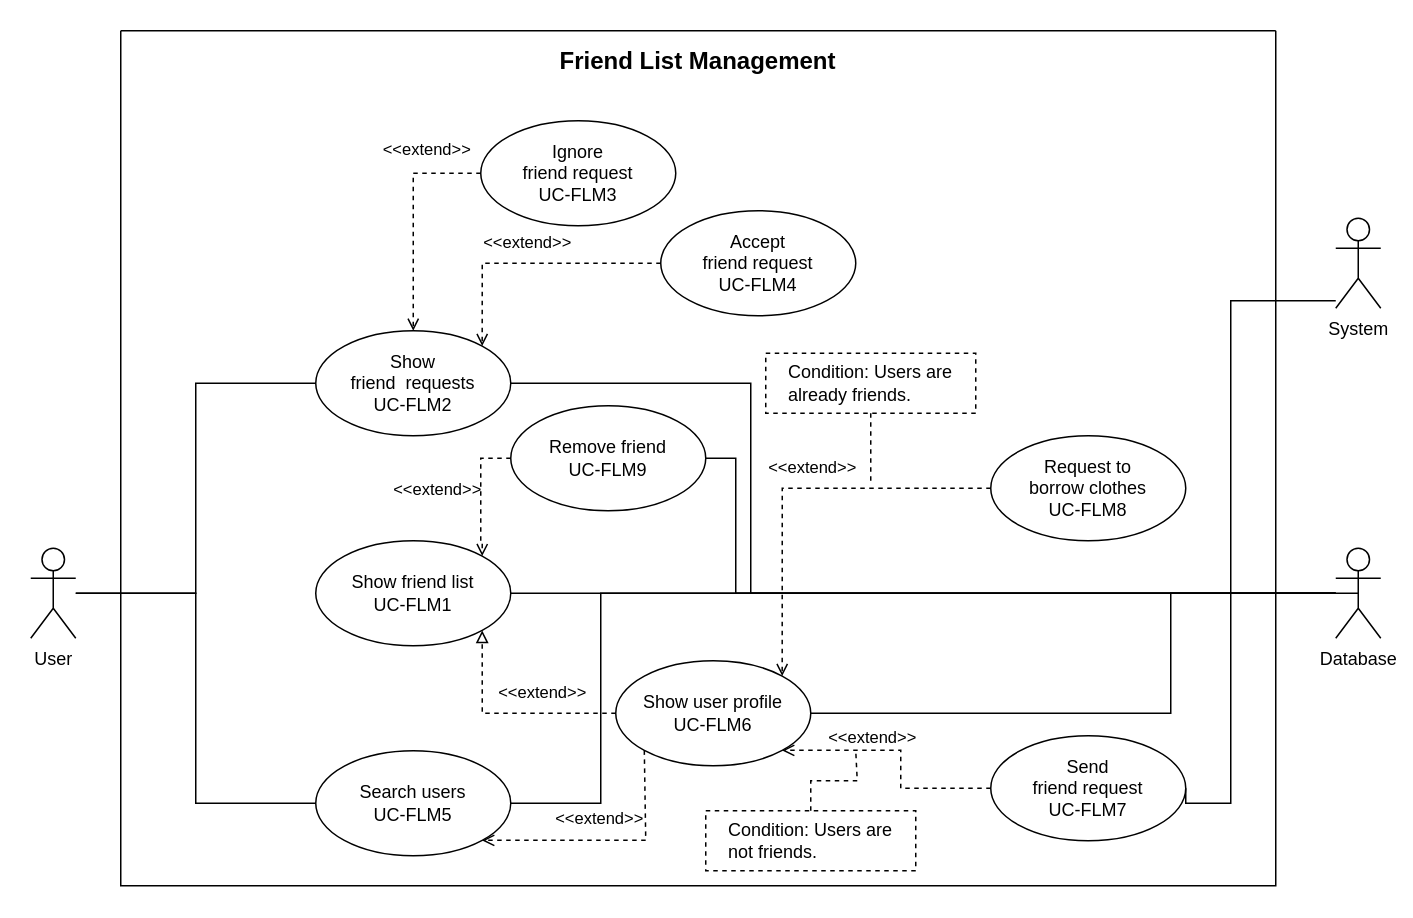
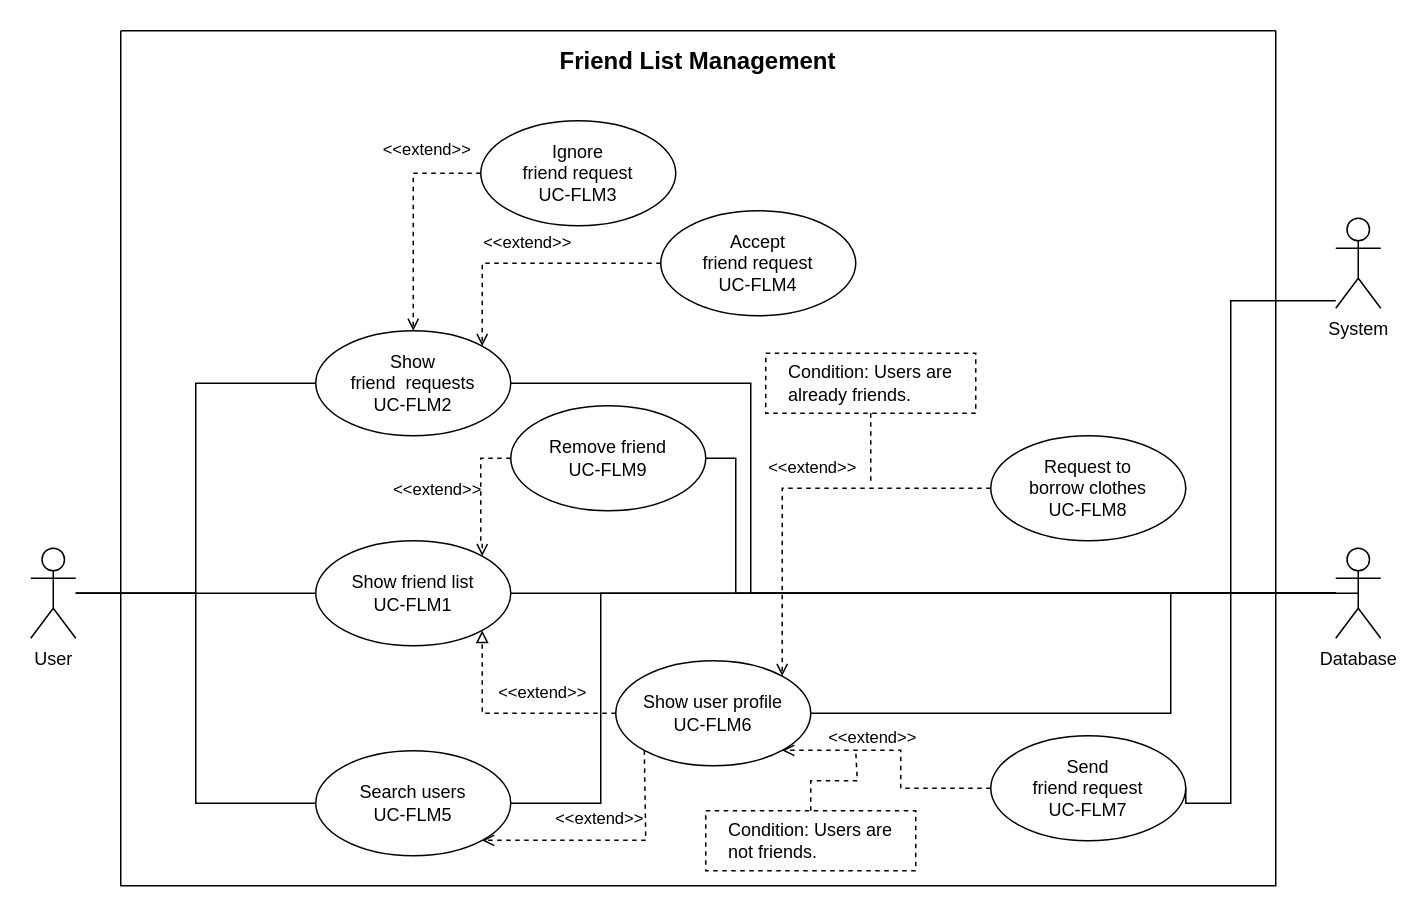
none -> (257, 593)
